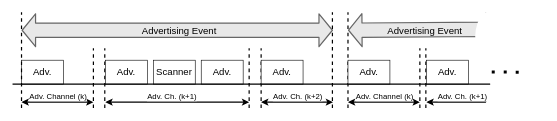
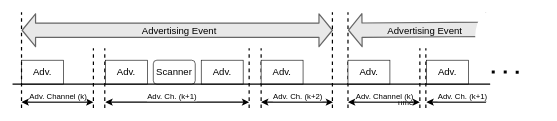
(174, 72) -> (174, 72)
(396, 96) -> (405, 102)
